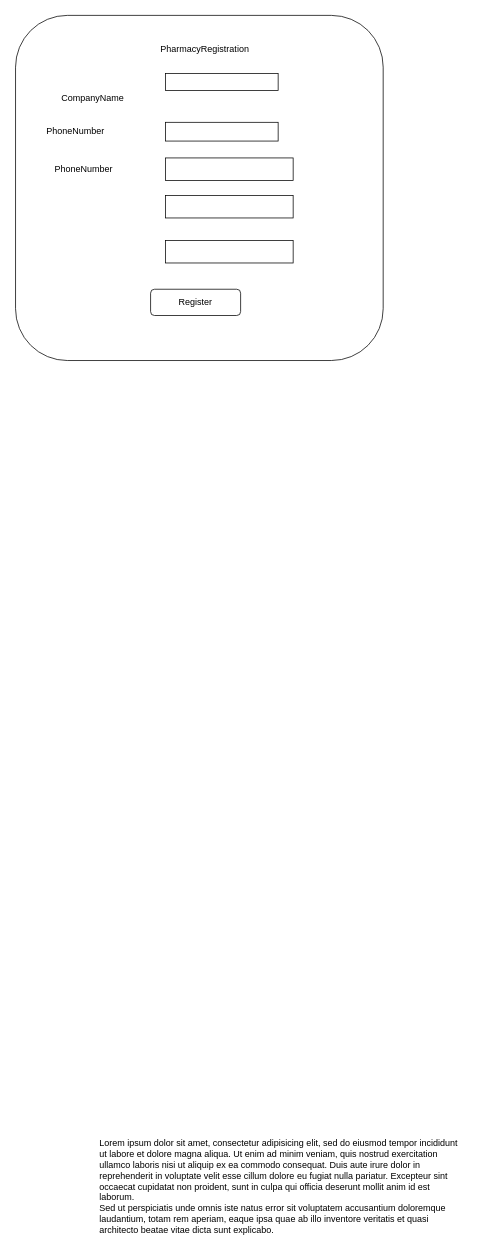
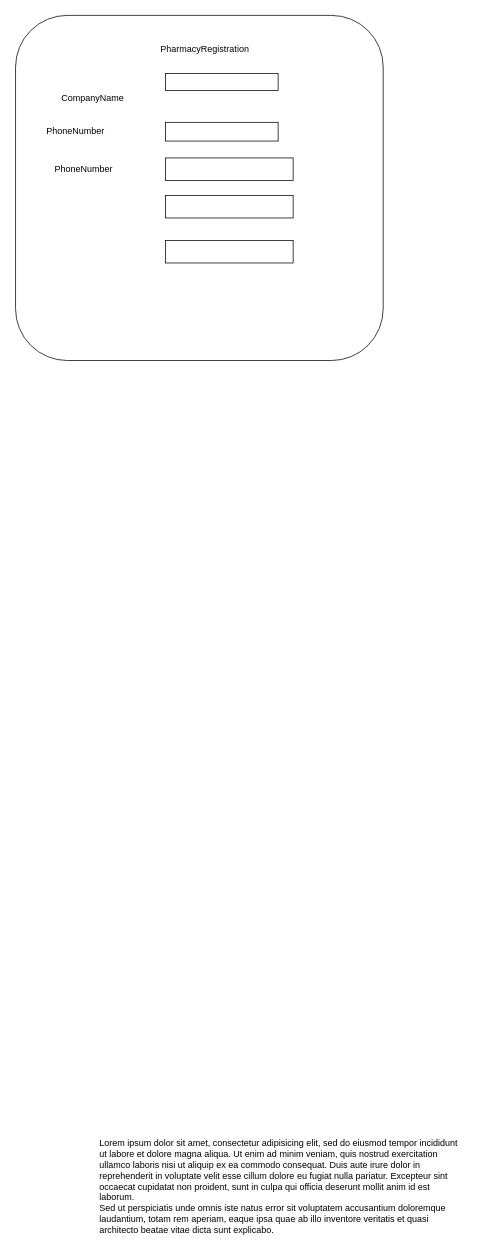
(195, 302) -> none
